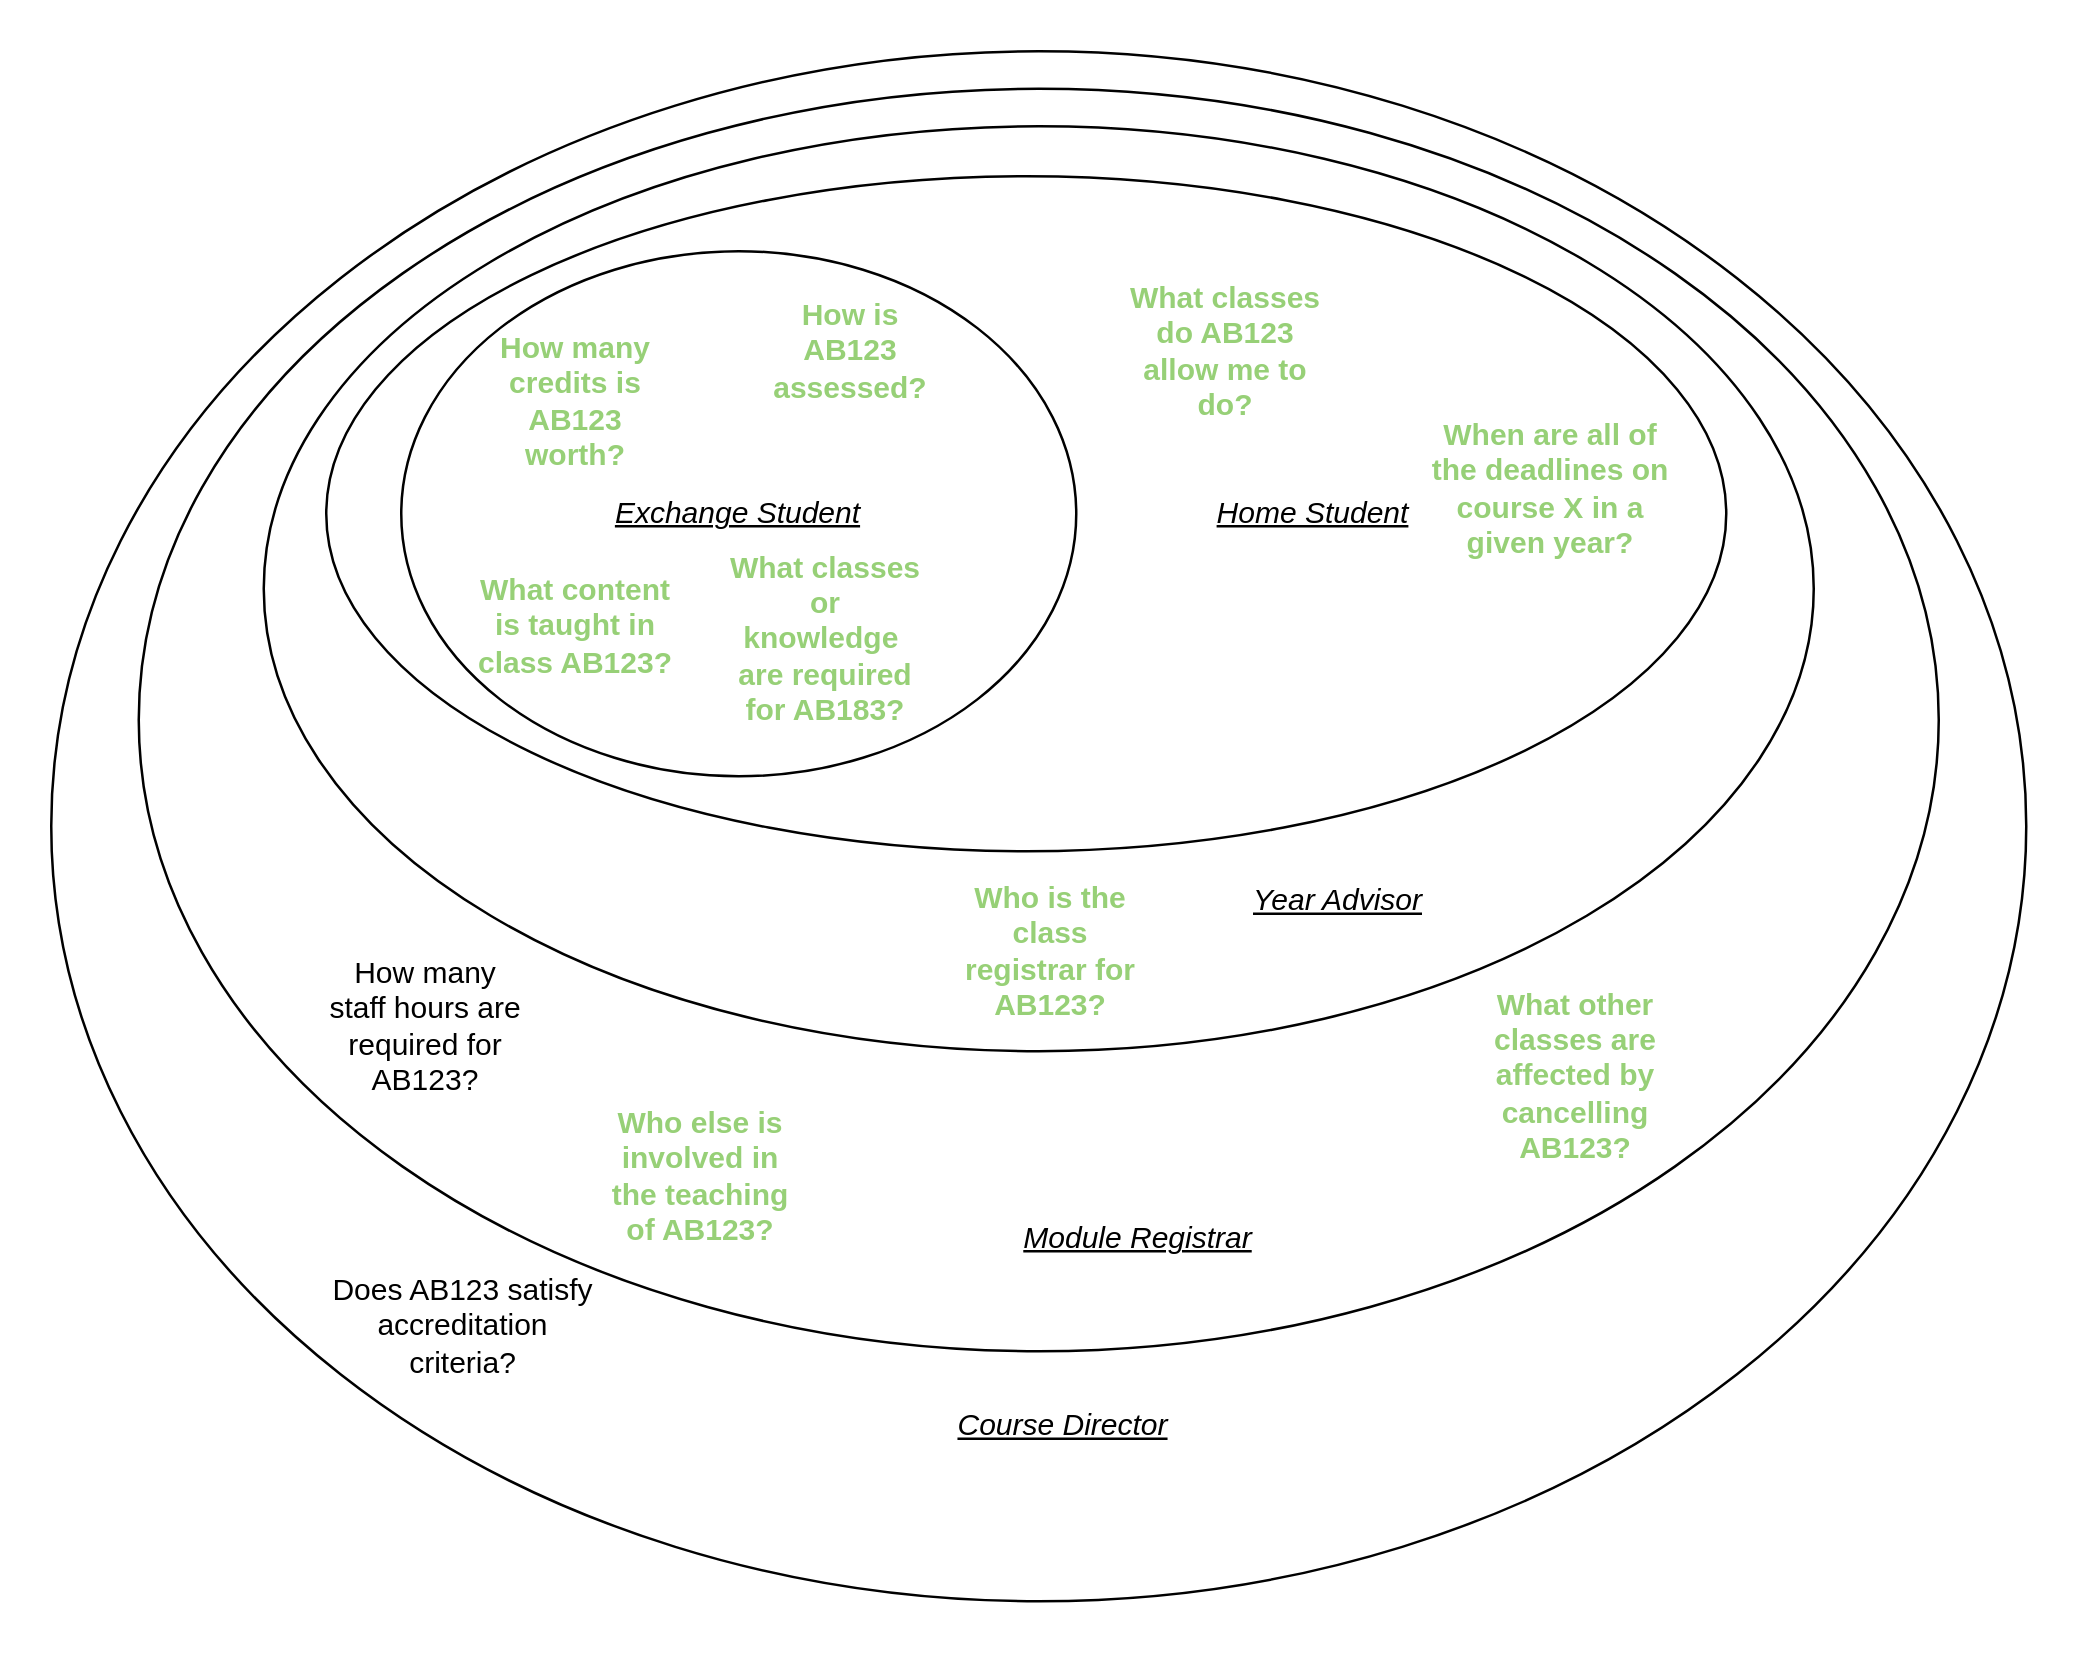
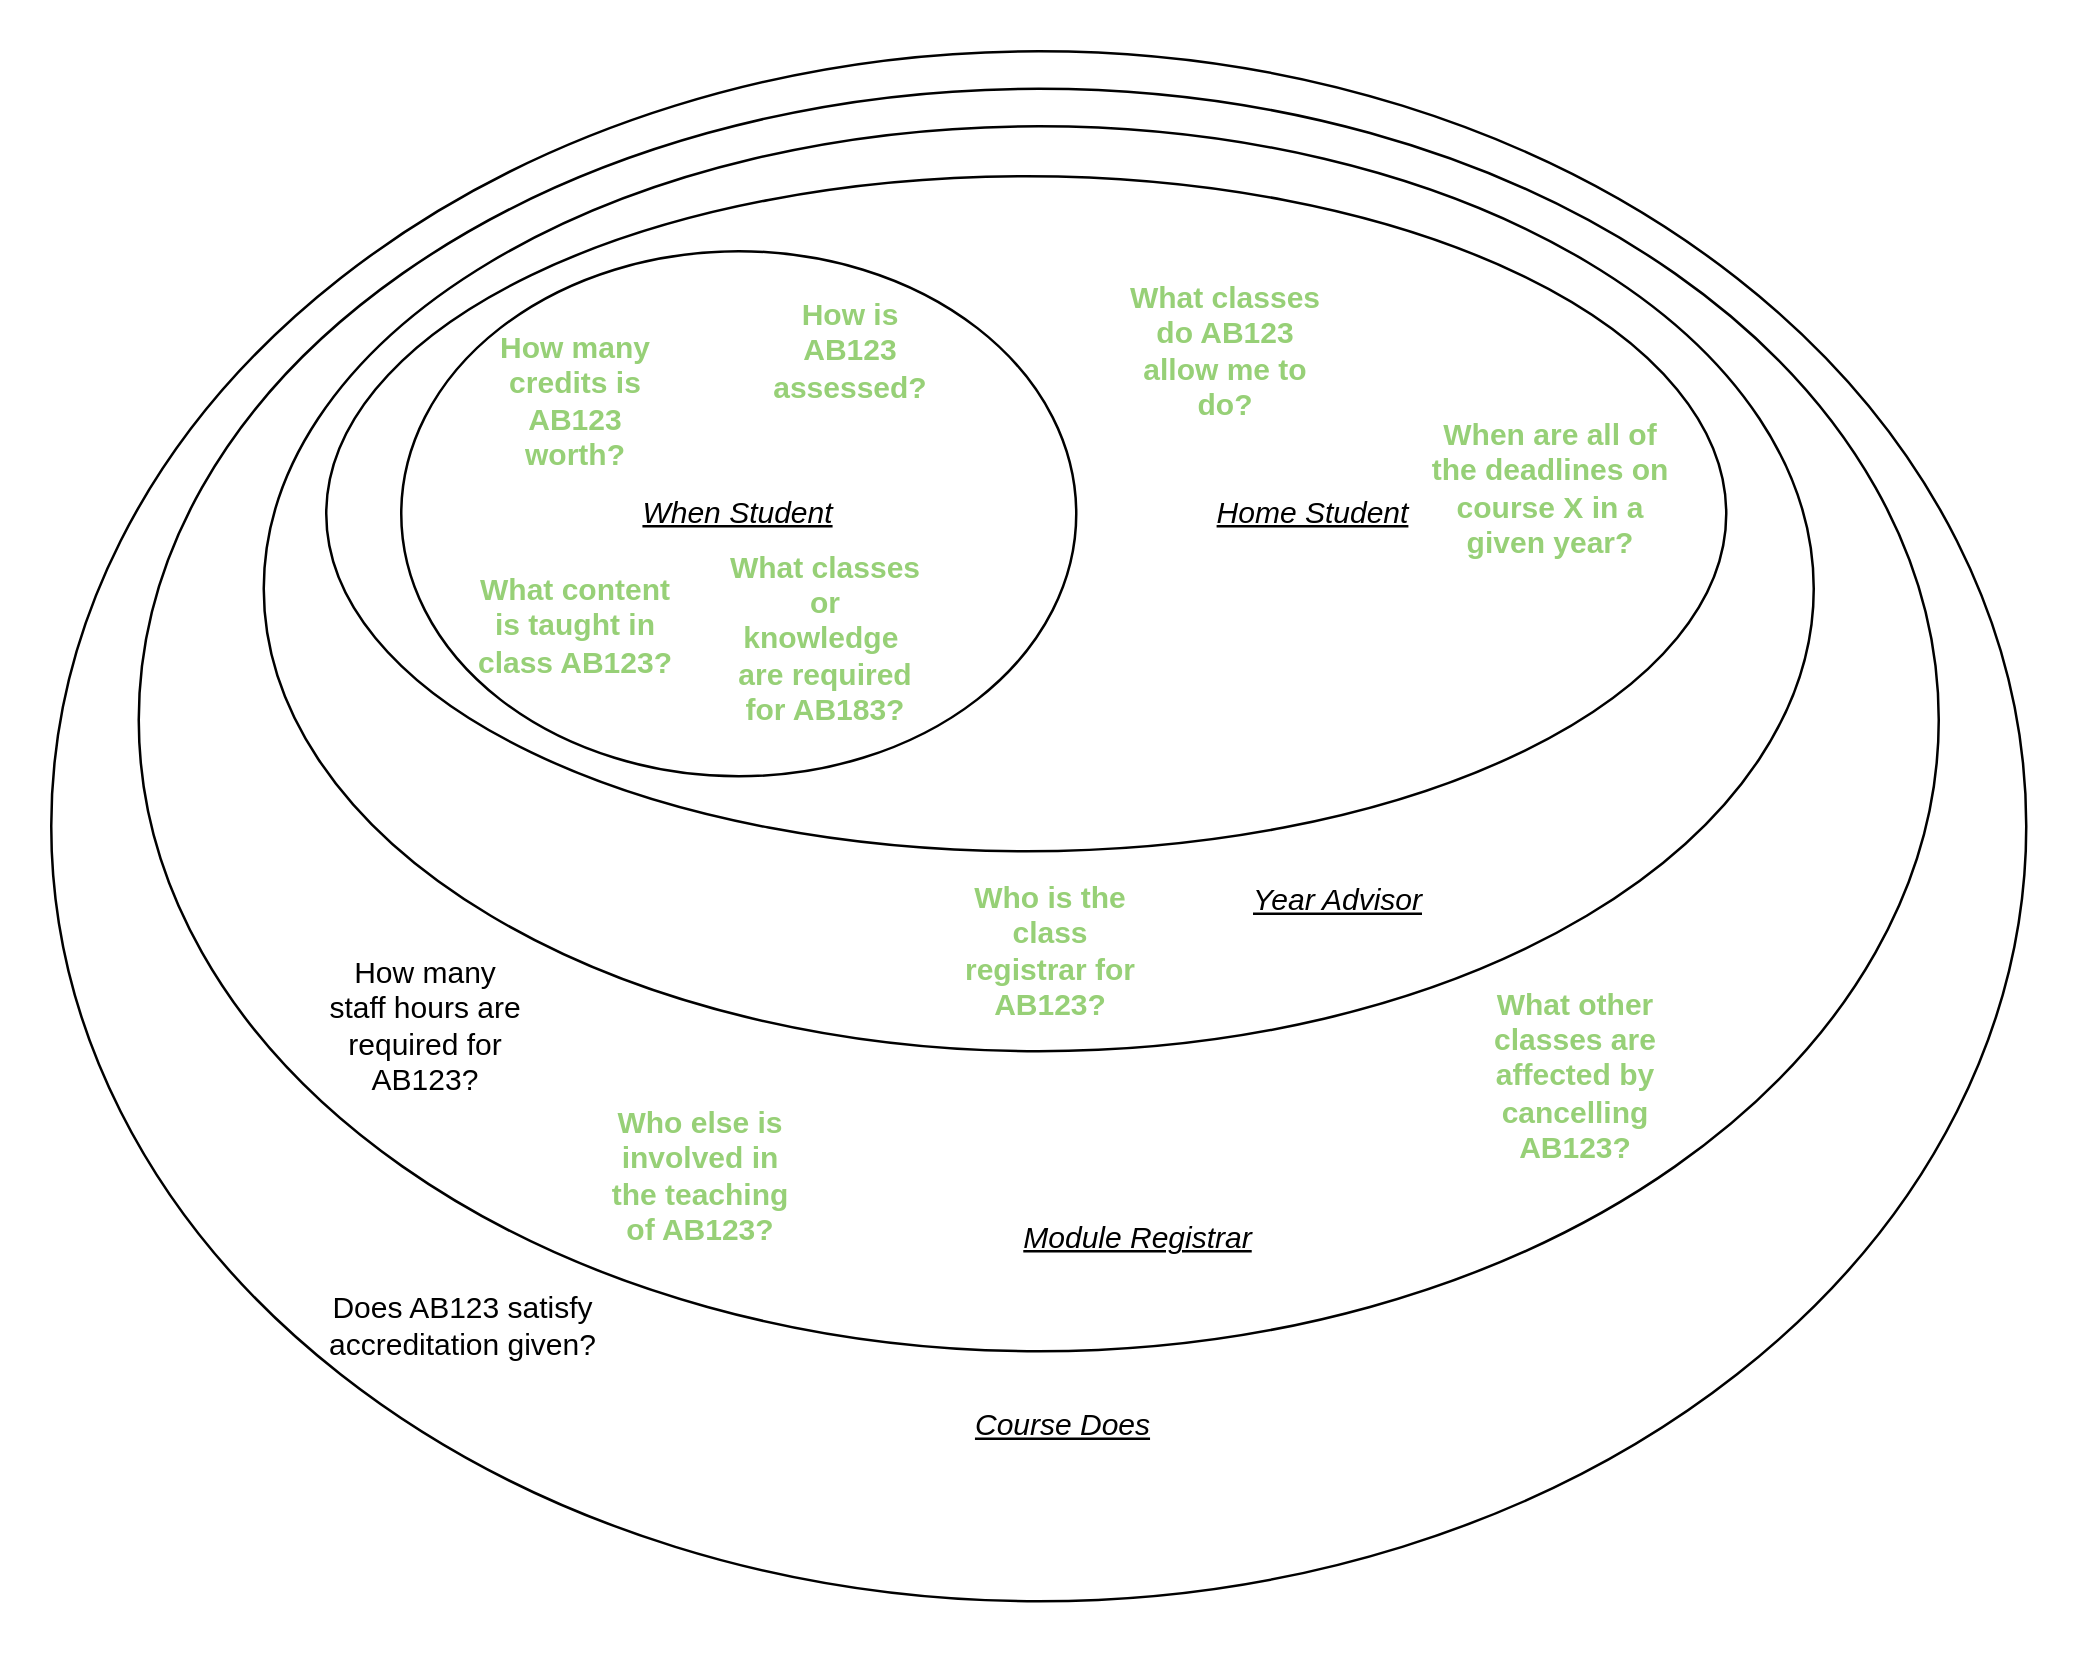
(739, 514) -> (739, 514)
(464, 1326) -> (464, 1326)
(1064, 1426) -> (1064, 1426)
